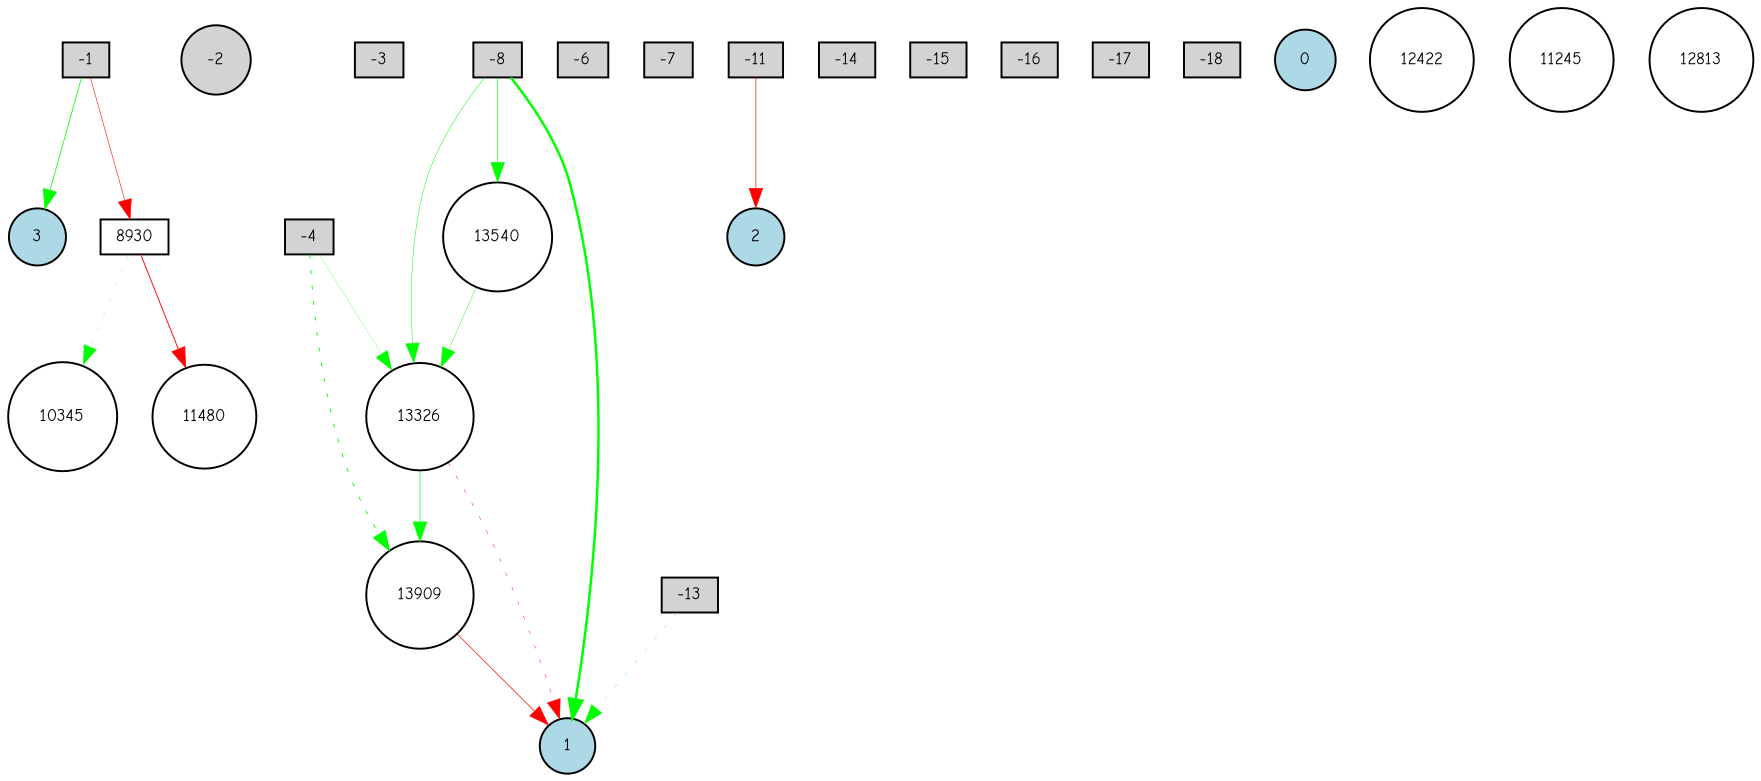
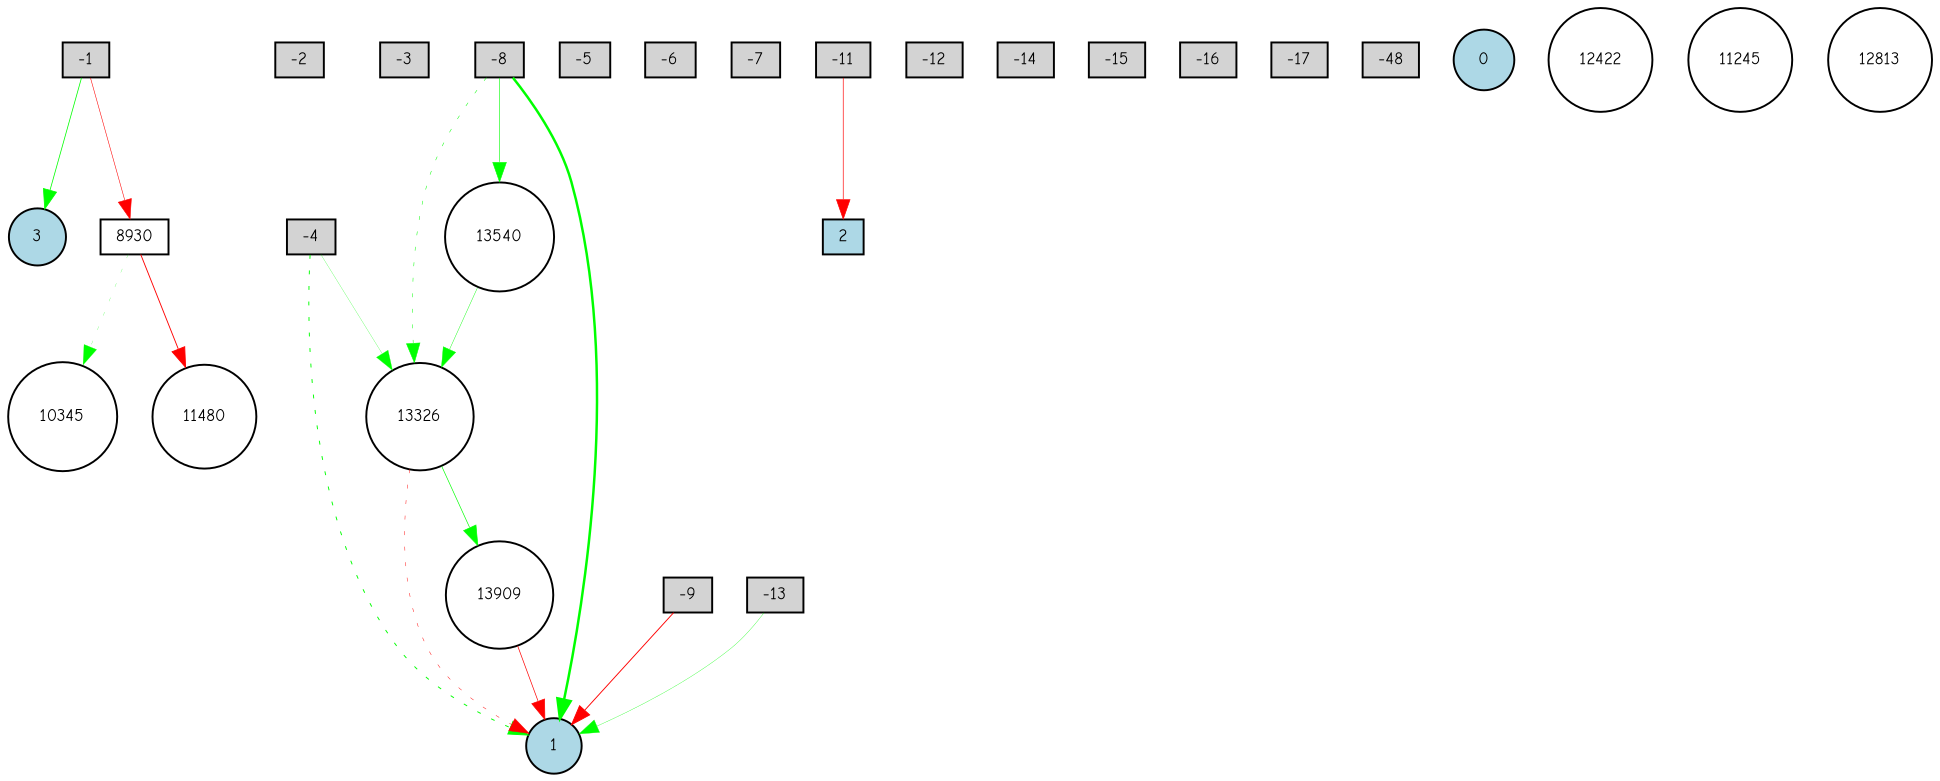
(216, 60) -> (300, 60)
none -> (585, 60)
none -> (934, 60)
(1212, 60) -> (1391, 60)
(421, 202) -> (423, 202)
(756, 237) -> (843, 237)
(328, 399) -> (340, 527)
none -> (688, 595)
(637, 660) -> (687, 679)
